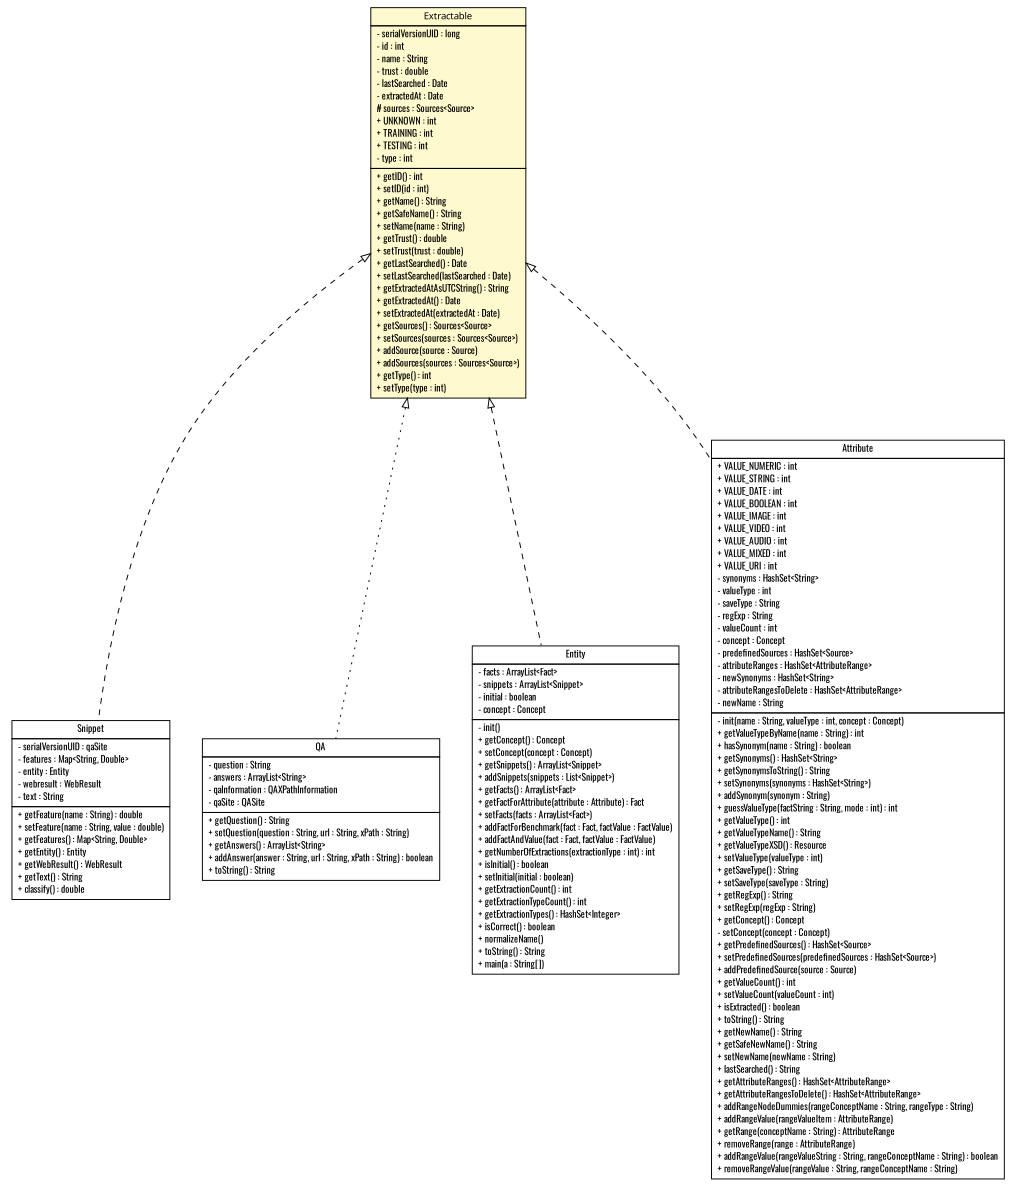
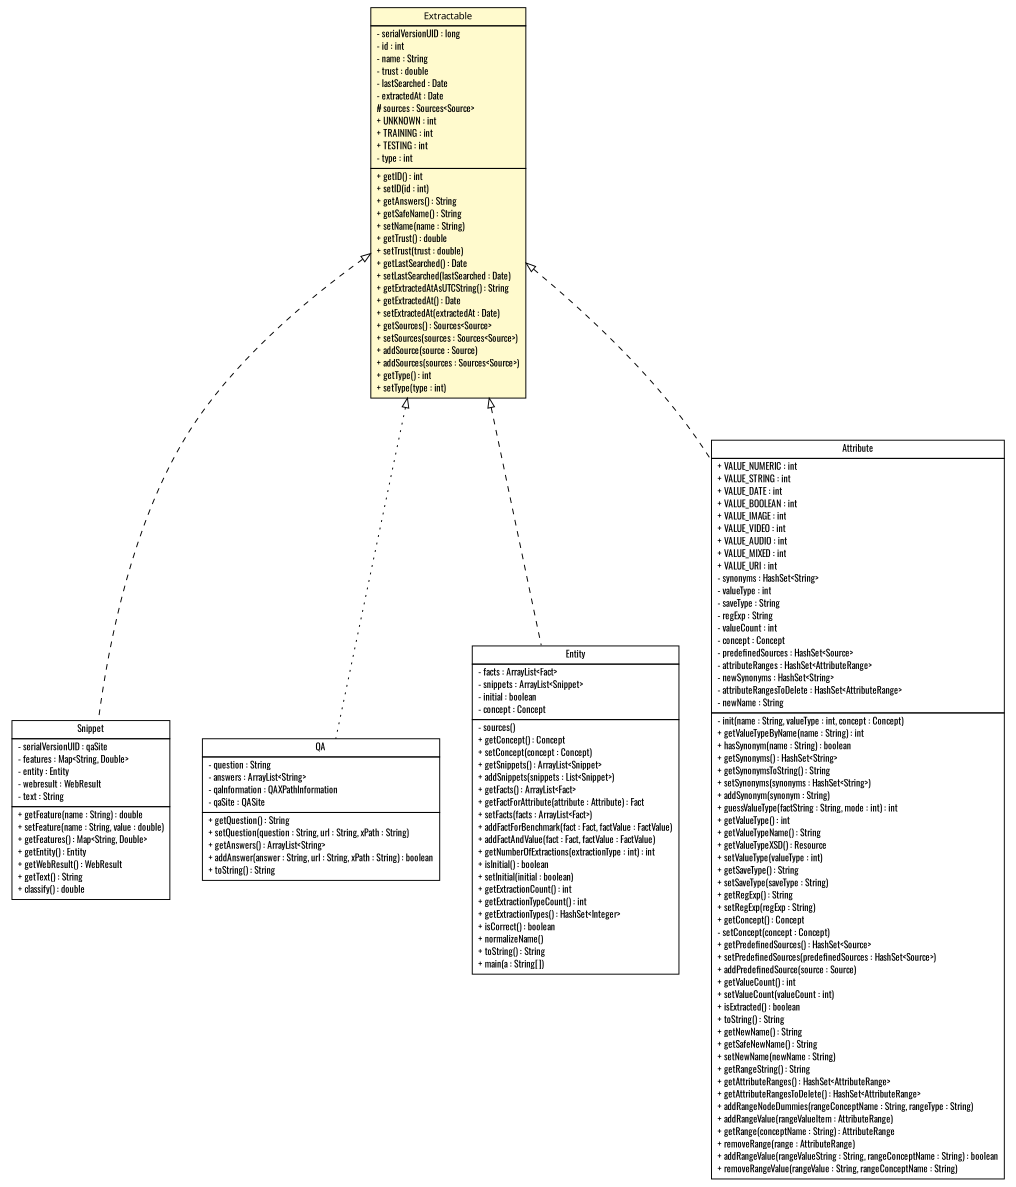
(412, 202) -> (417, 202)
(489, 728) -> (497, 728)
(759, 1070) -> (764, 1070)
